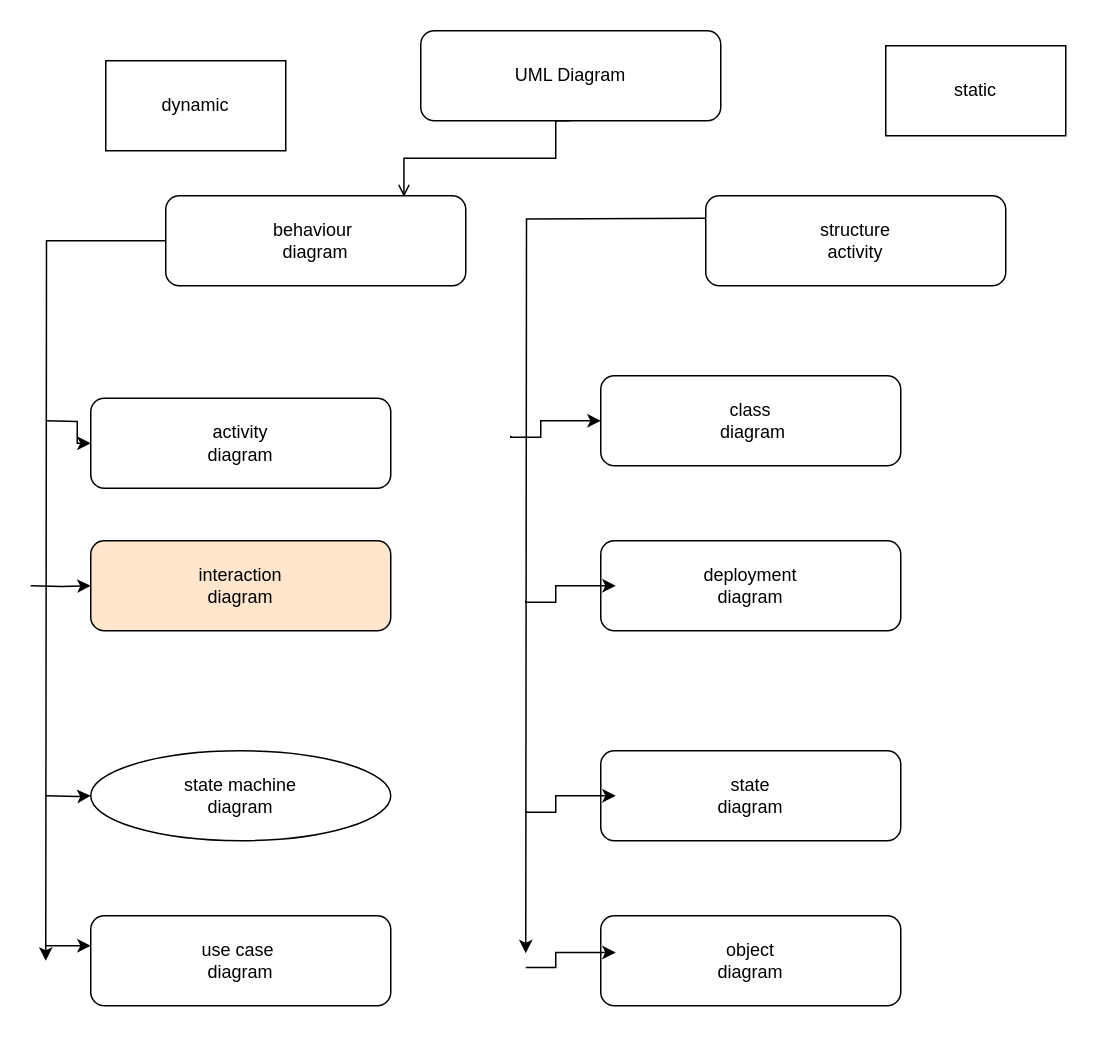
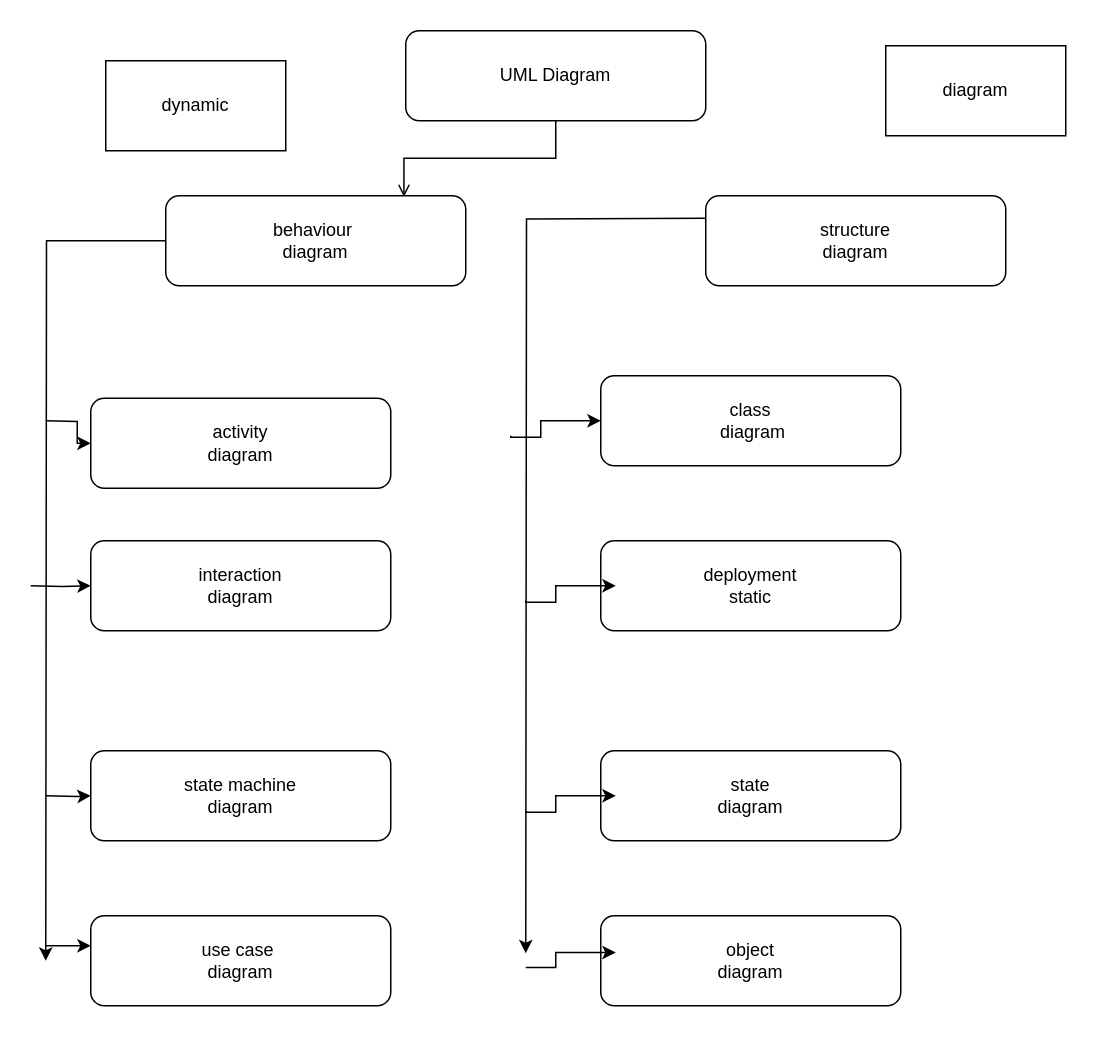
(571, 76) -> (556, 76)
(976, 91) -> (976, 91)
(856, 241) -> (856, 241)
(241, 586) -> (241, 586)
(751, 586) -> (751, 586)
(241, 796) -> (241, 796)
